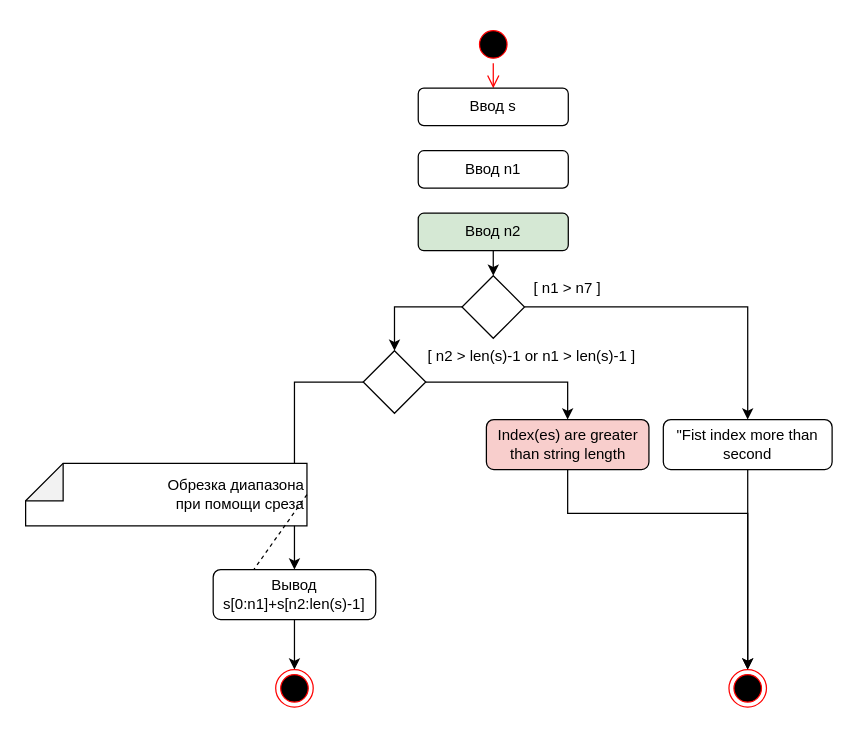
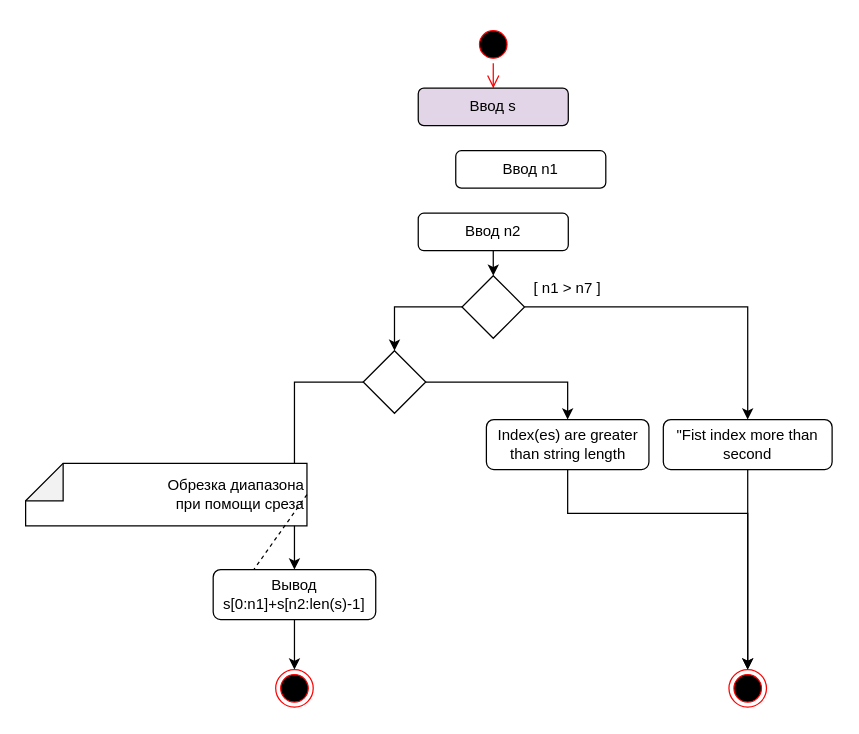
(493, 107) -> (493, 107)
(493, 169) -> (531, 169)
(493, 232) -> (493, 232)
(532, 357) -> none
(568, 444) -> (568, 444)
